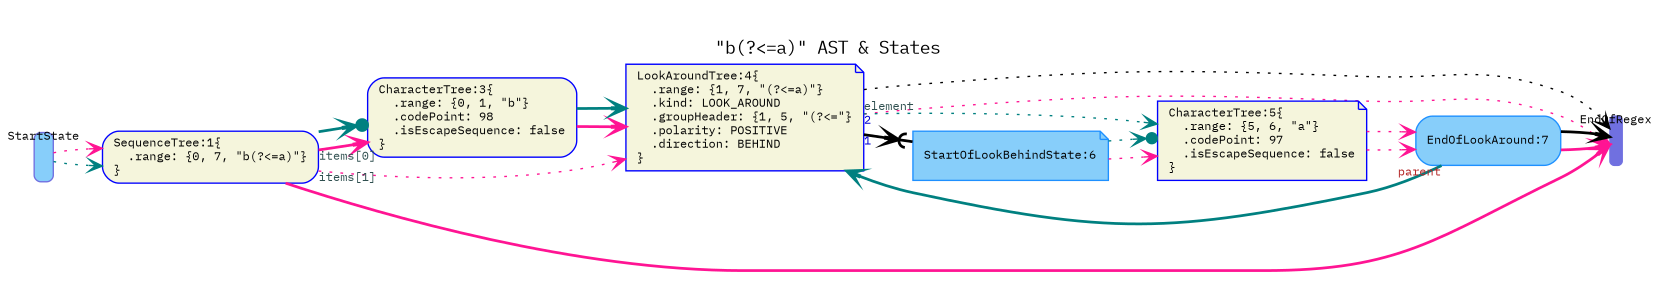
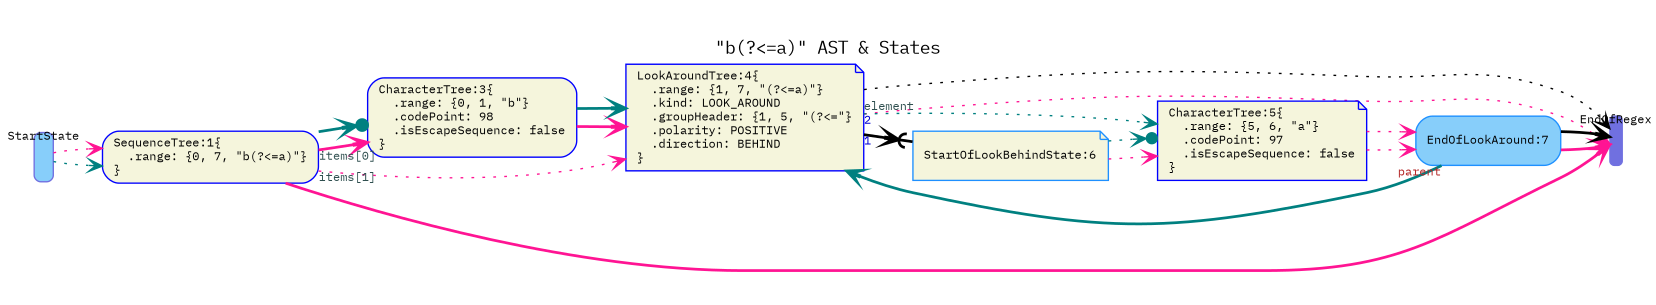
(1011, 156) -> (1011, 156)
